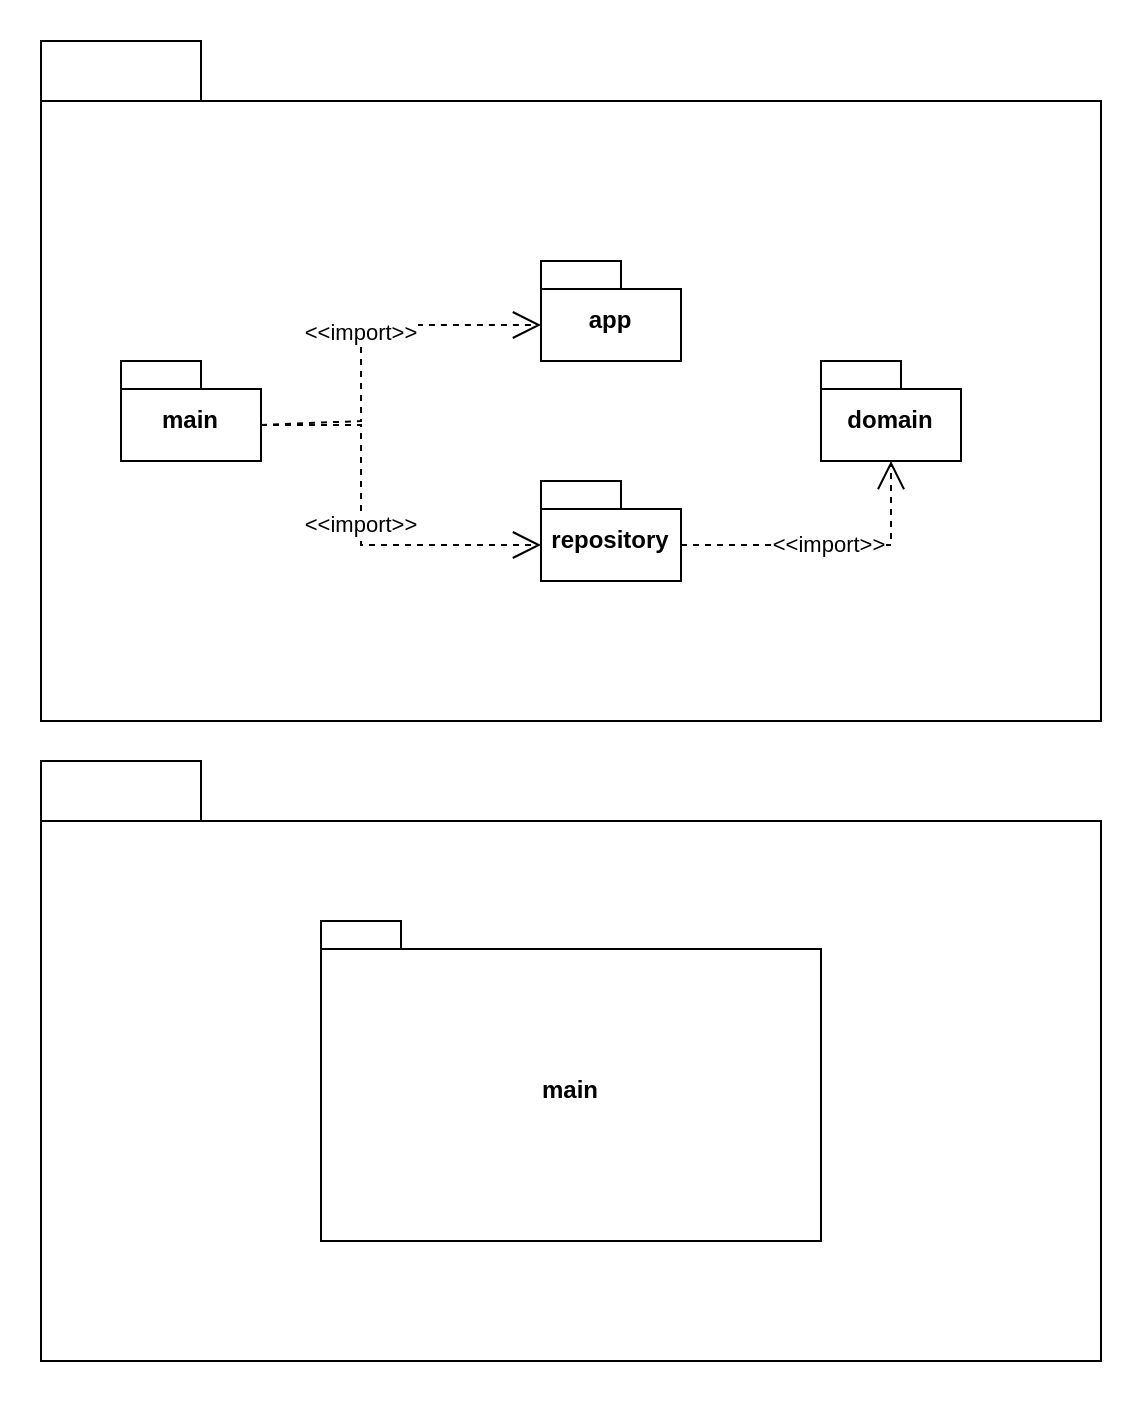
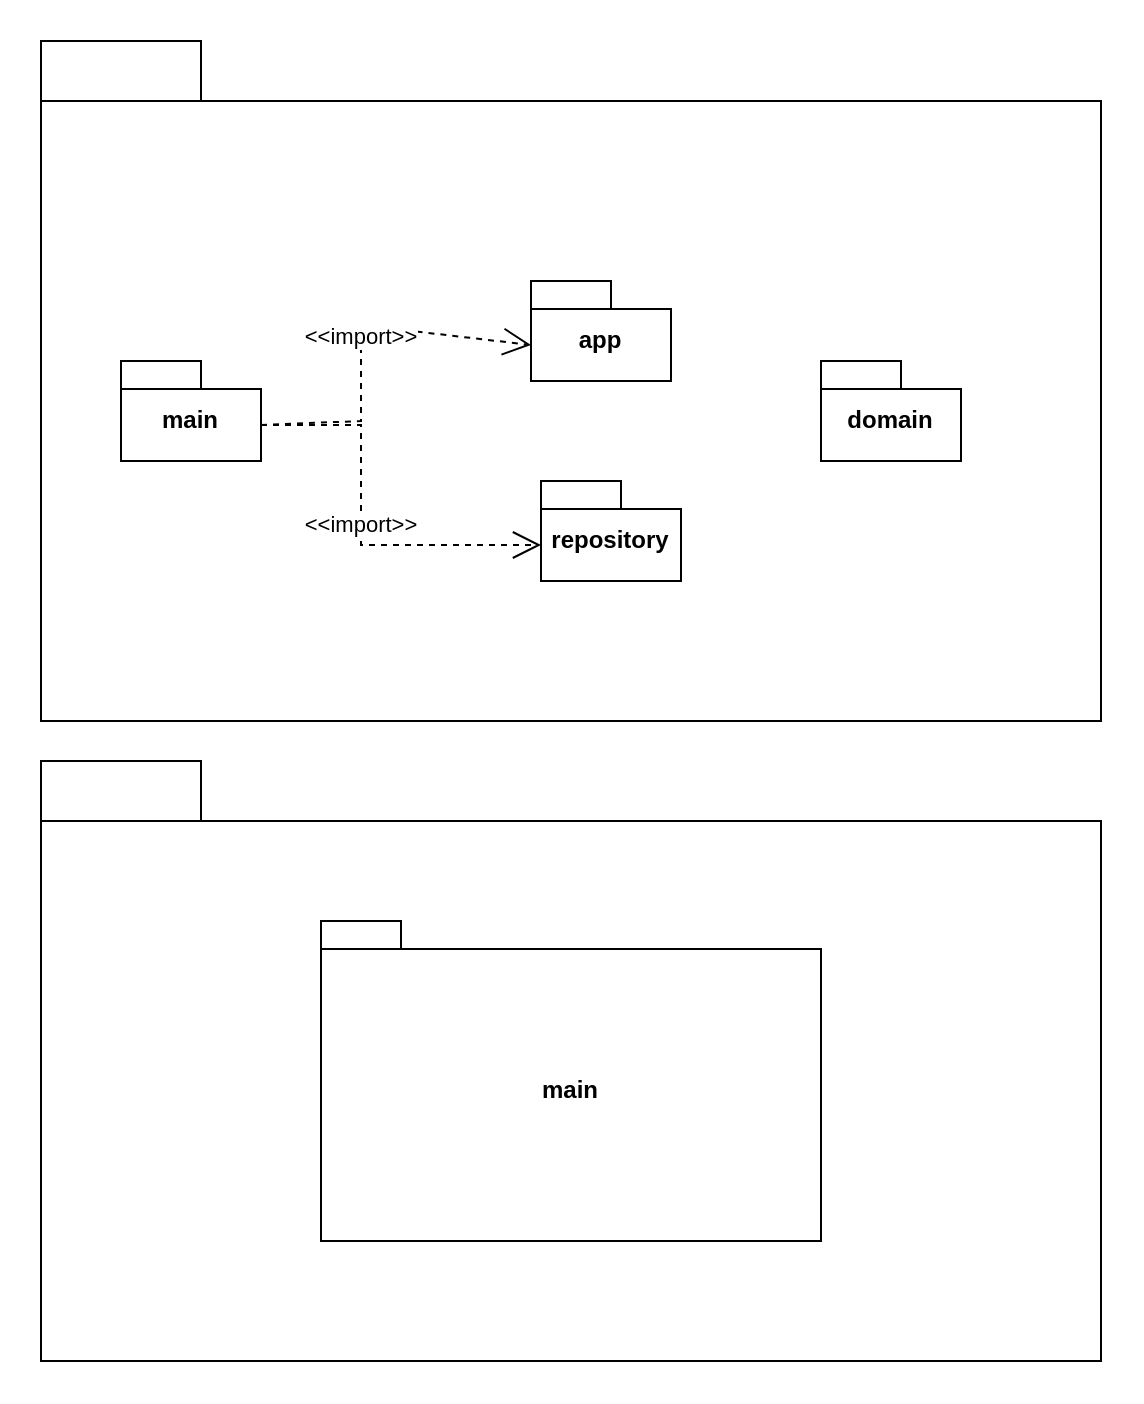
(611, 311) -> (601, 331)
(825, 545) -> none
